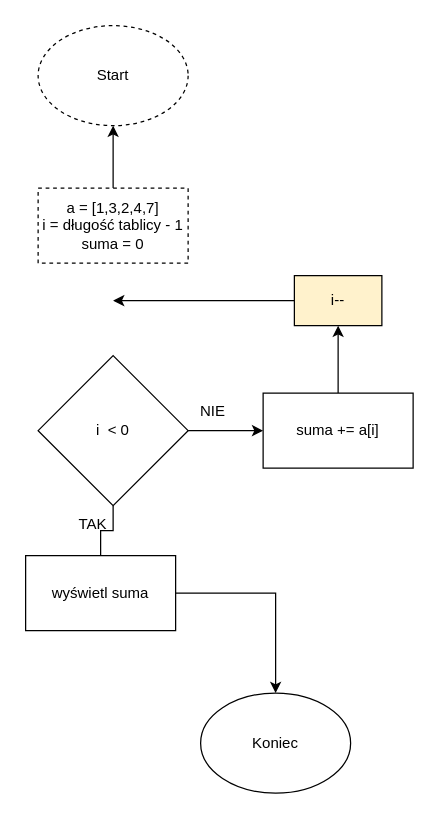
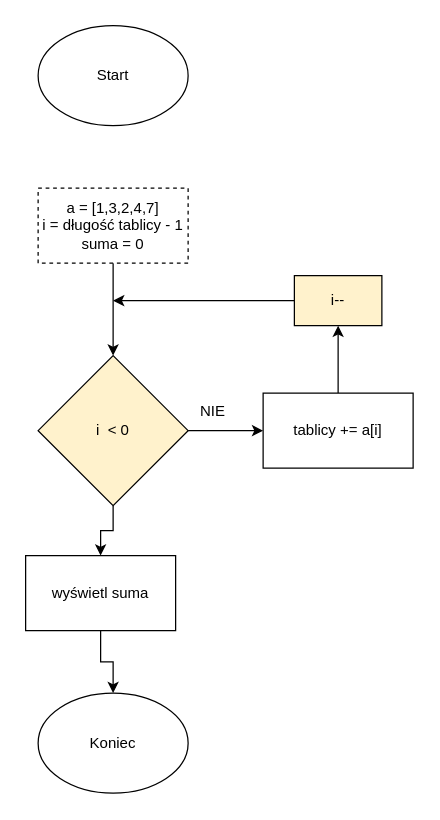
(113, 76) -> (113, 76)
(113, 161) -> (113, 305)
(113, 431) -> (113, 431)
(338, 431) -> (338, 431)
(93, 524) -> none
(101, 548) -> (101, 545)
(276, 743) -> (113, 743)
